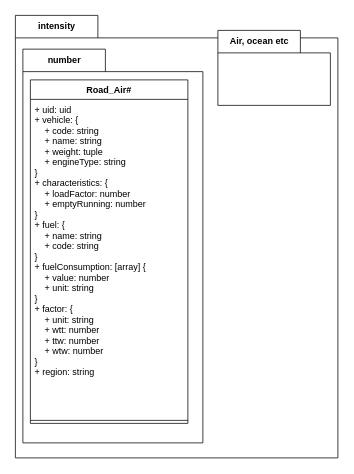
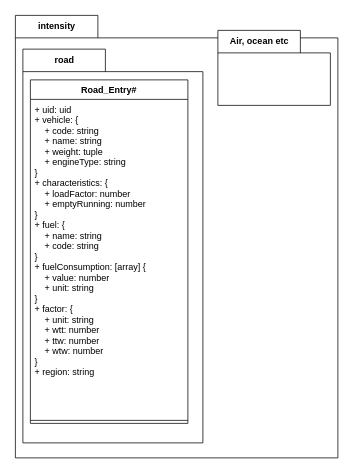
(65, 60) -> (65, 60)
(109, 90) -> (109, 90)
